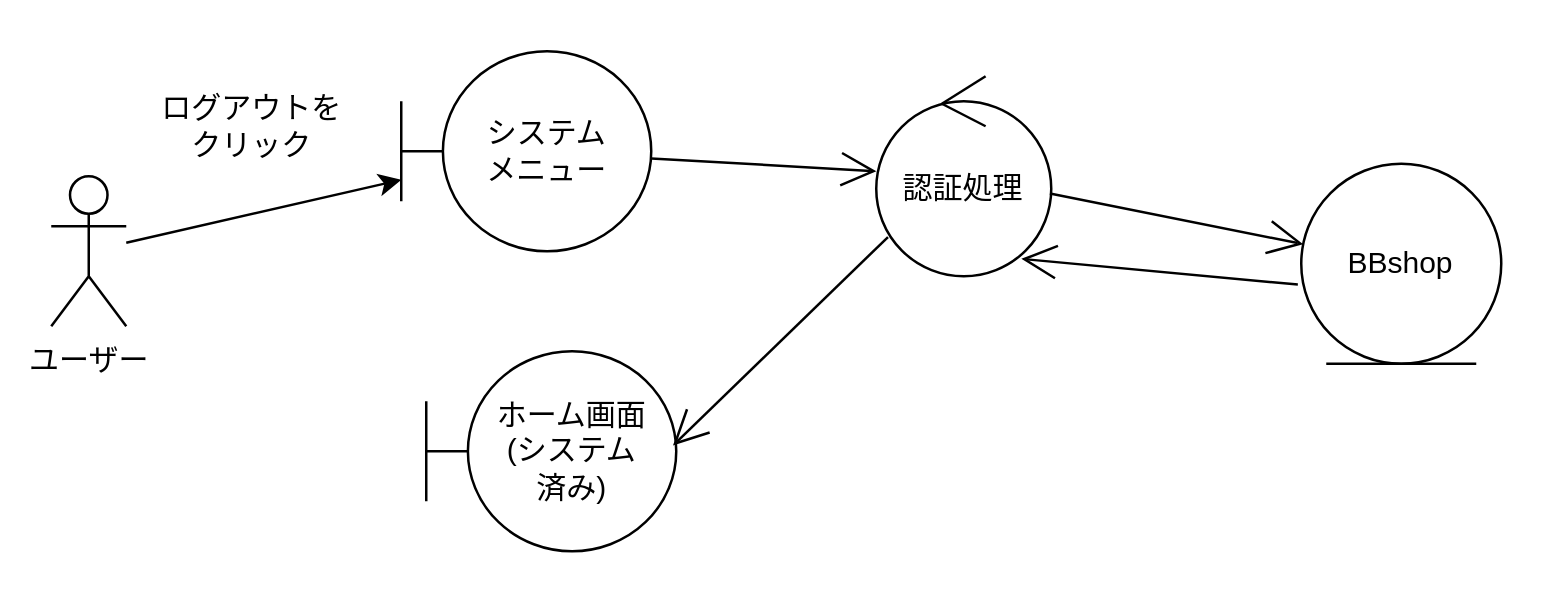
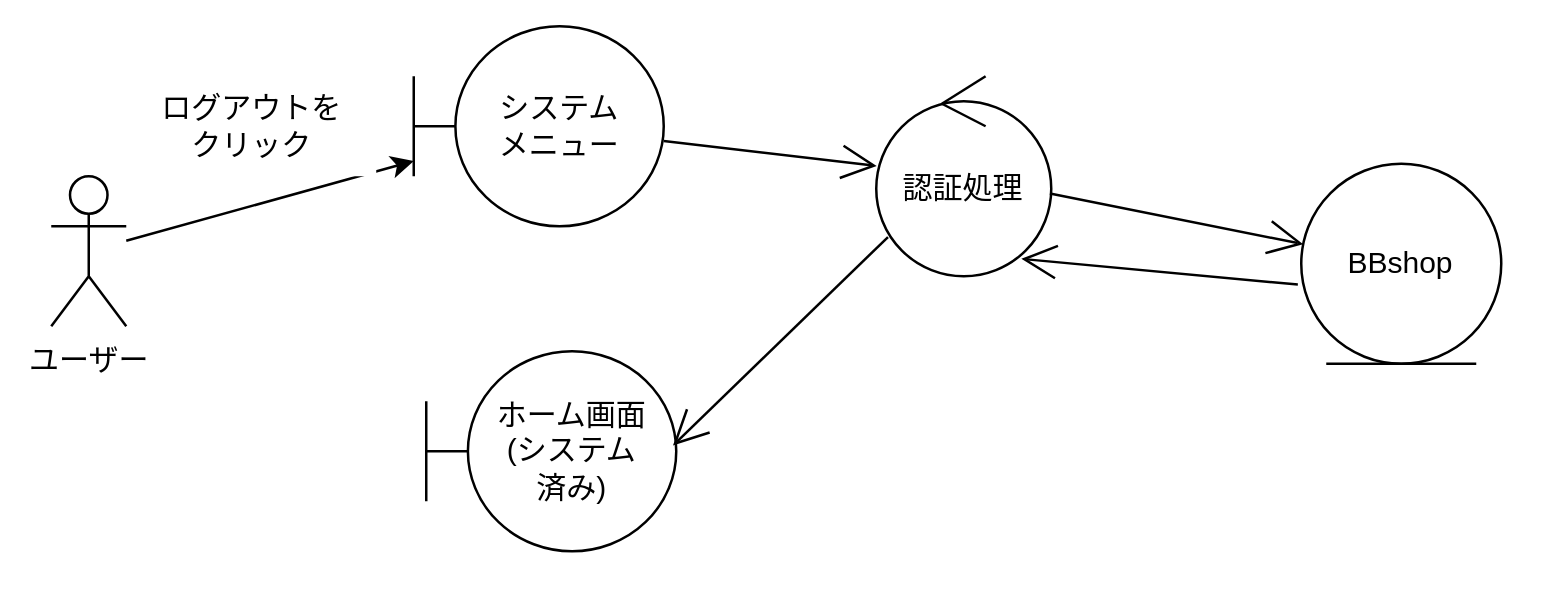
(526, 151) -> (539, 126)
